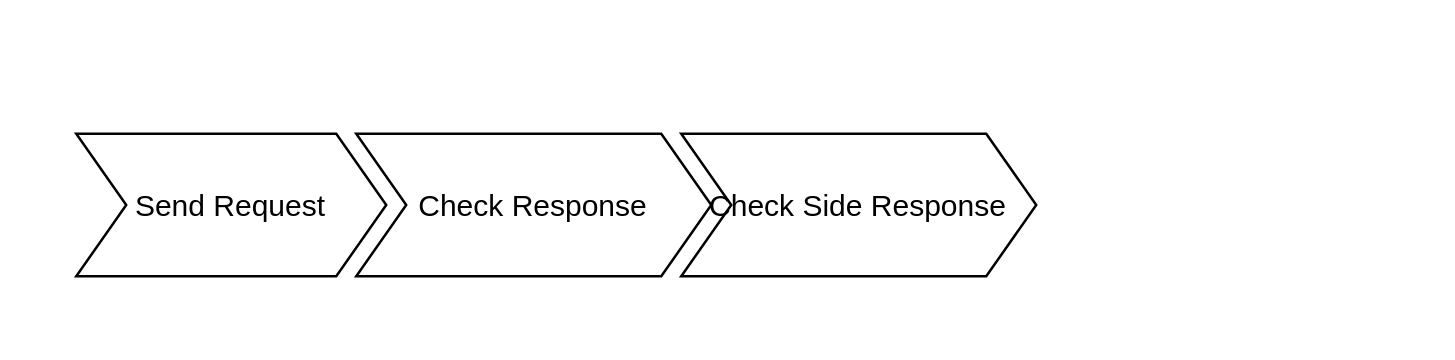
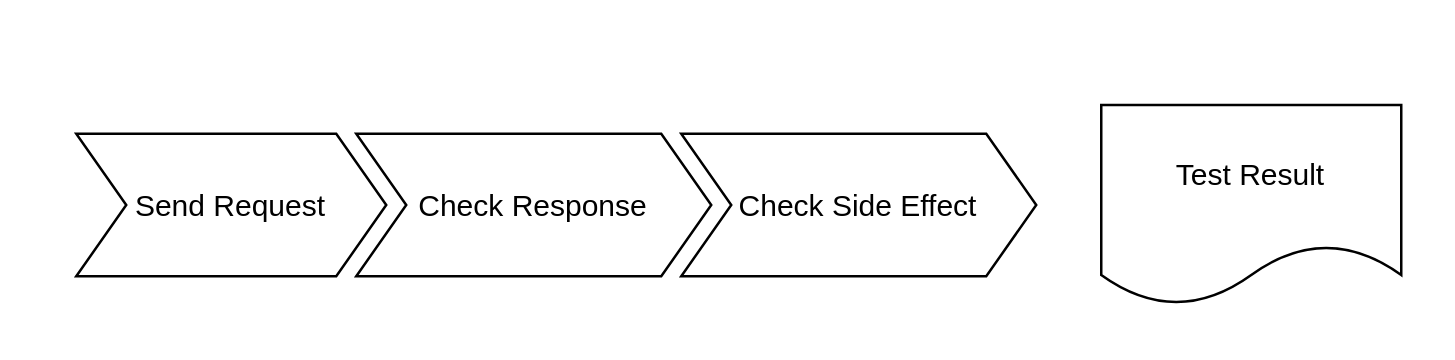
none -> (1251, 205)
(858, 206) -> (858, 206)
